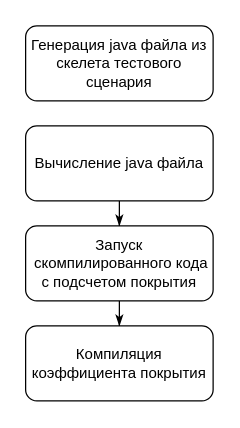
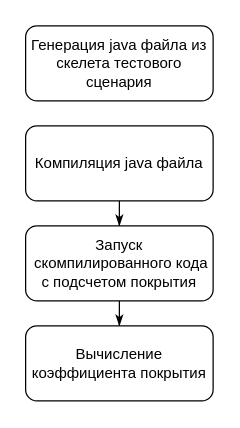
(119, 163) -> (119, 163)
(119, 363) -> (119, 363)
